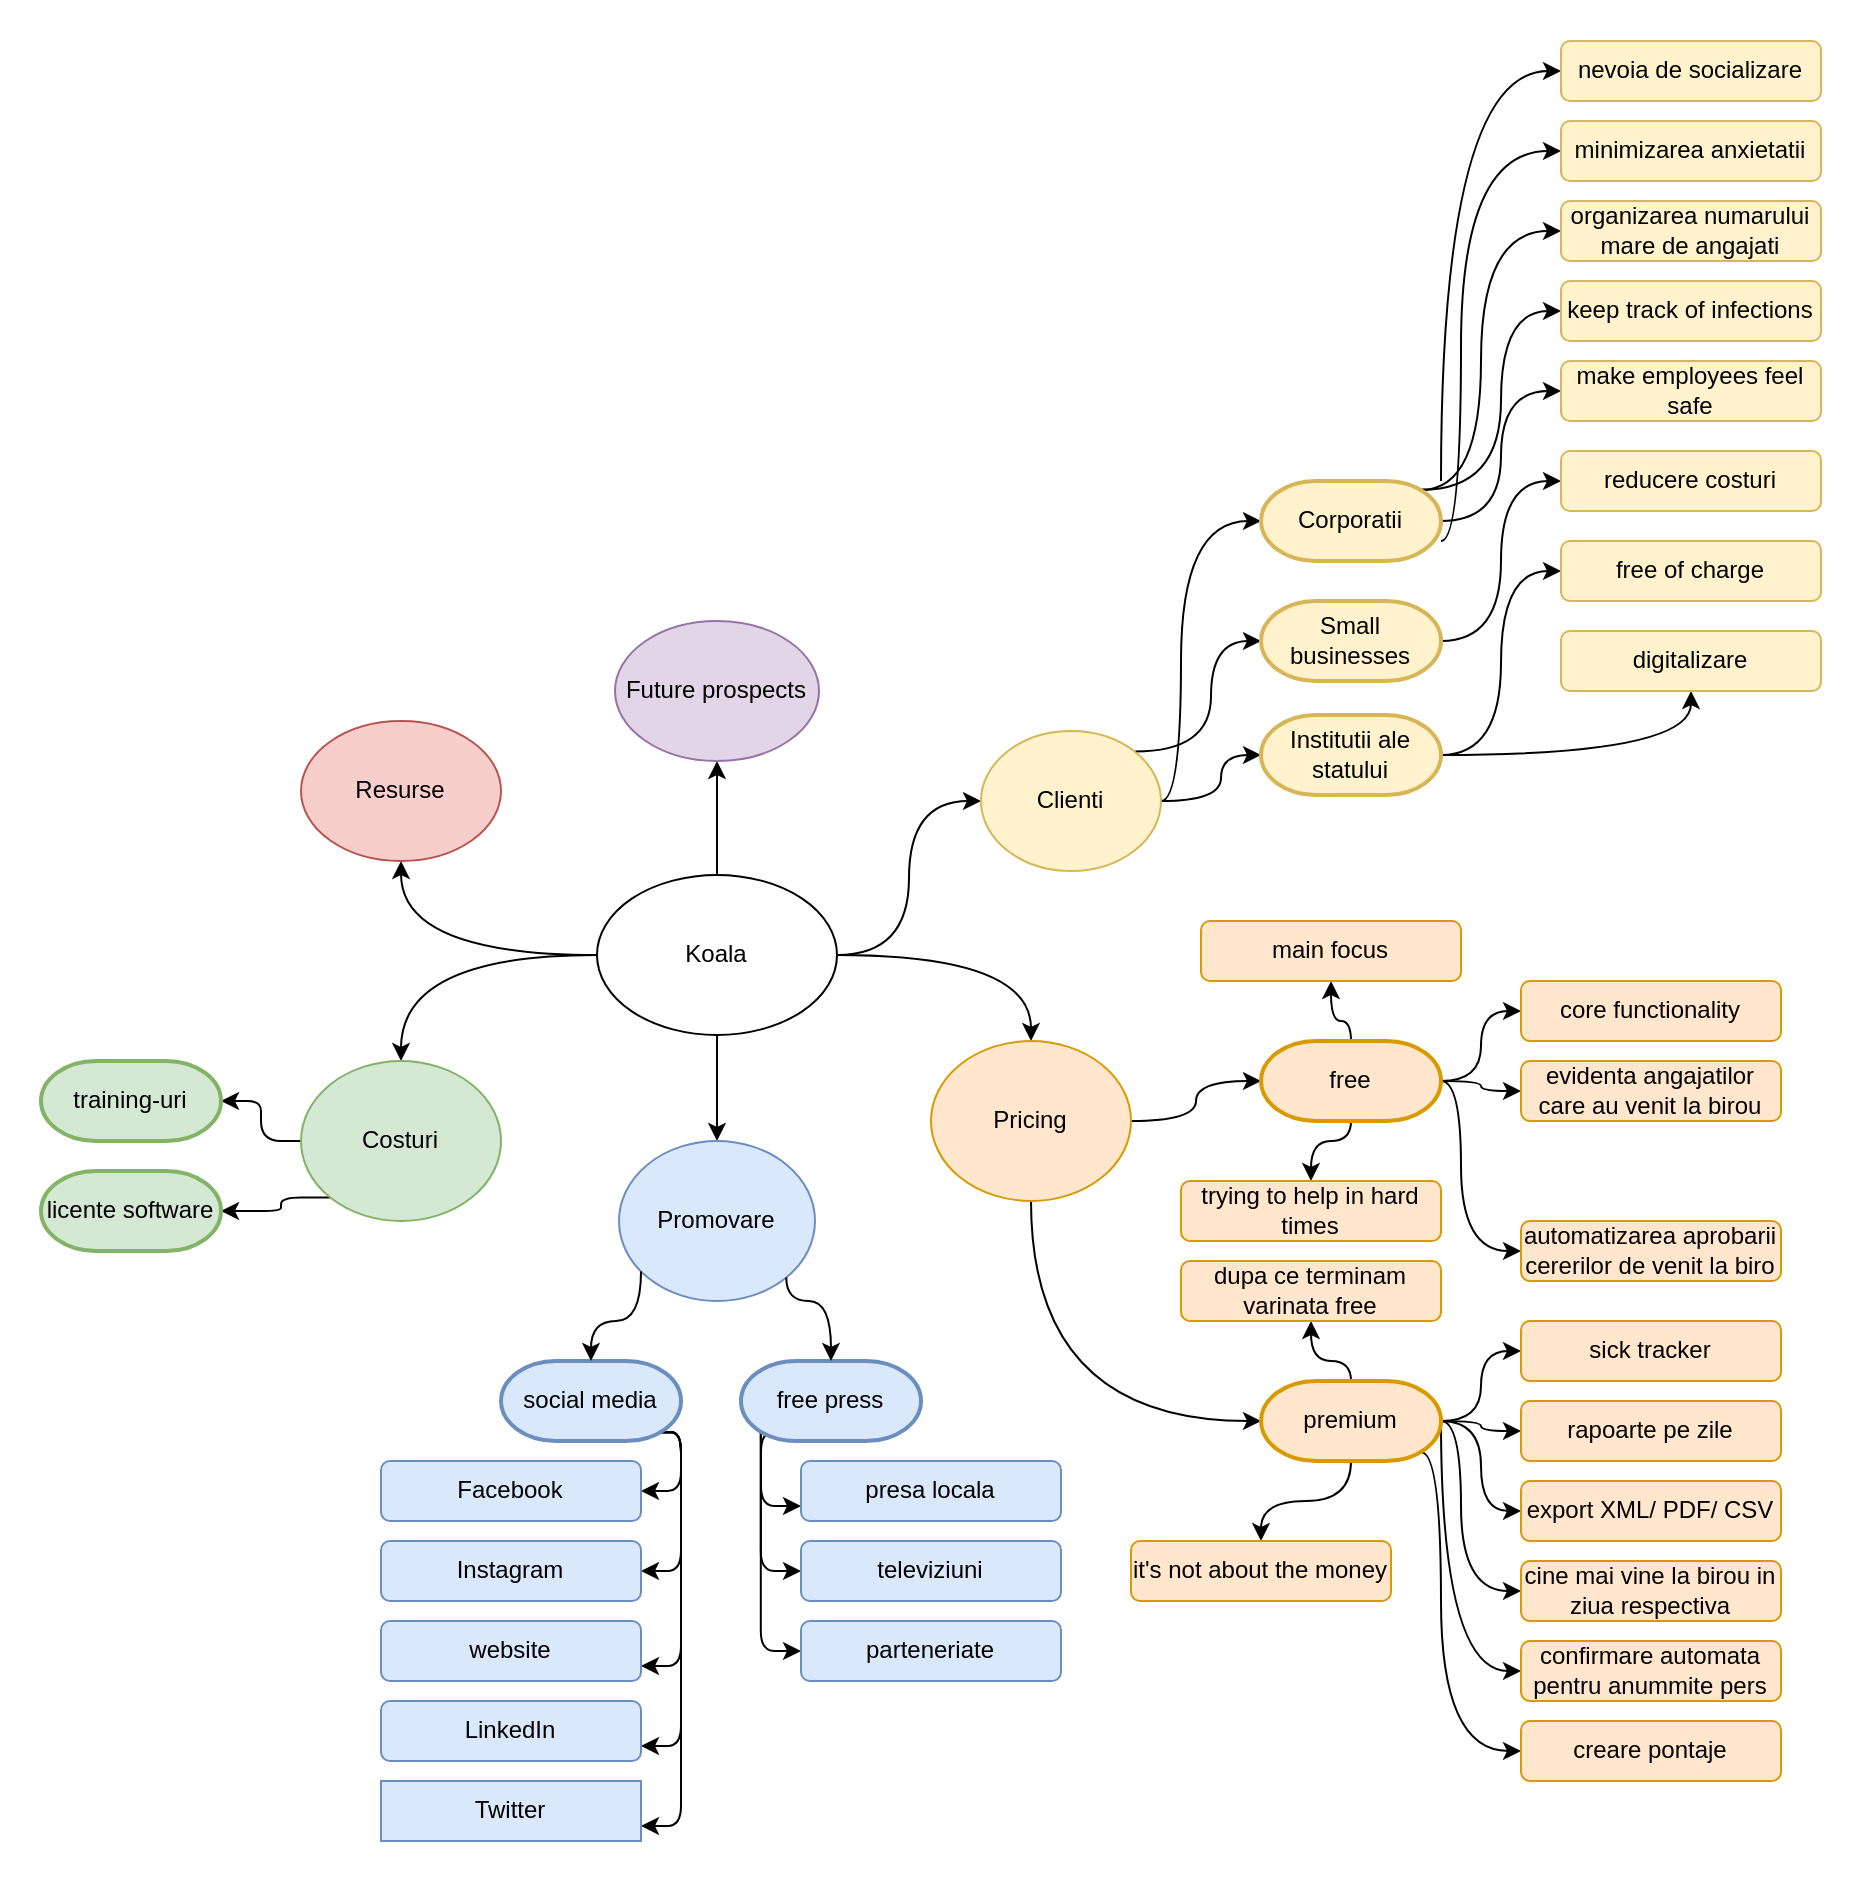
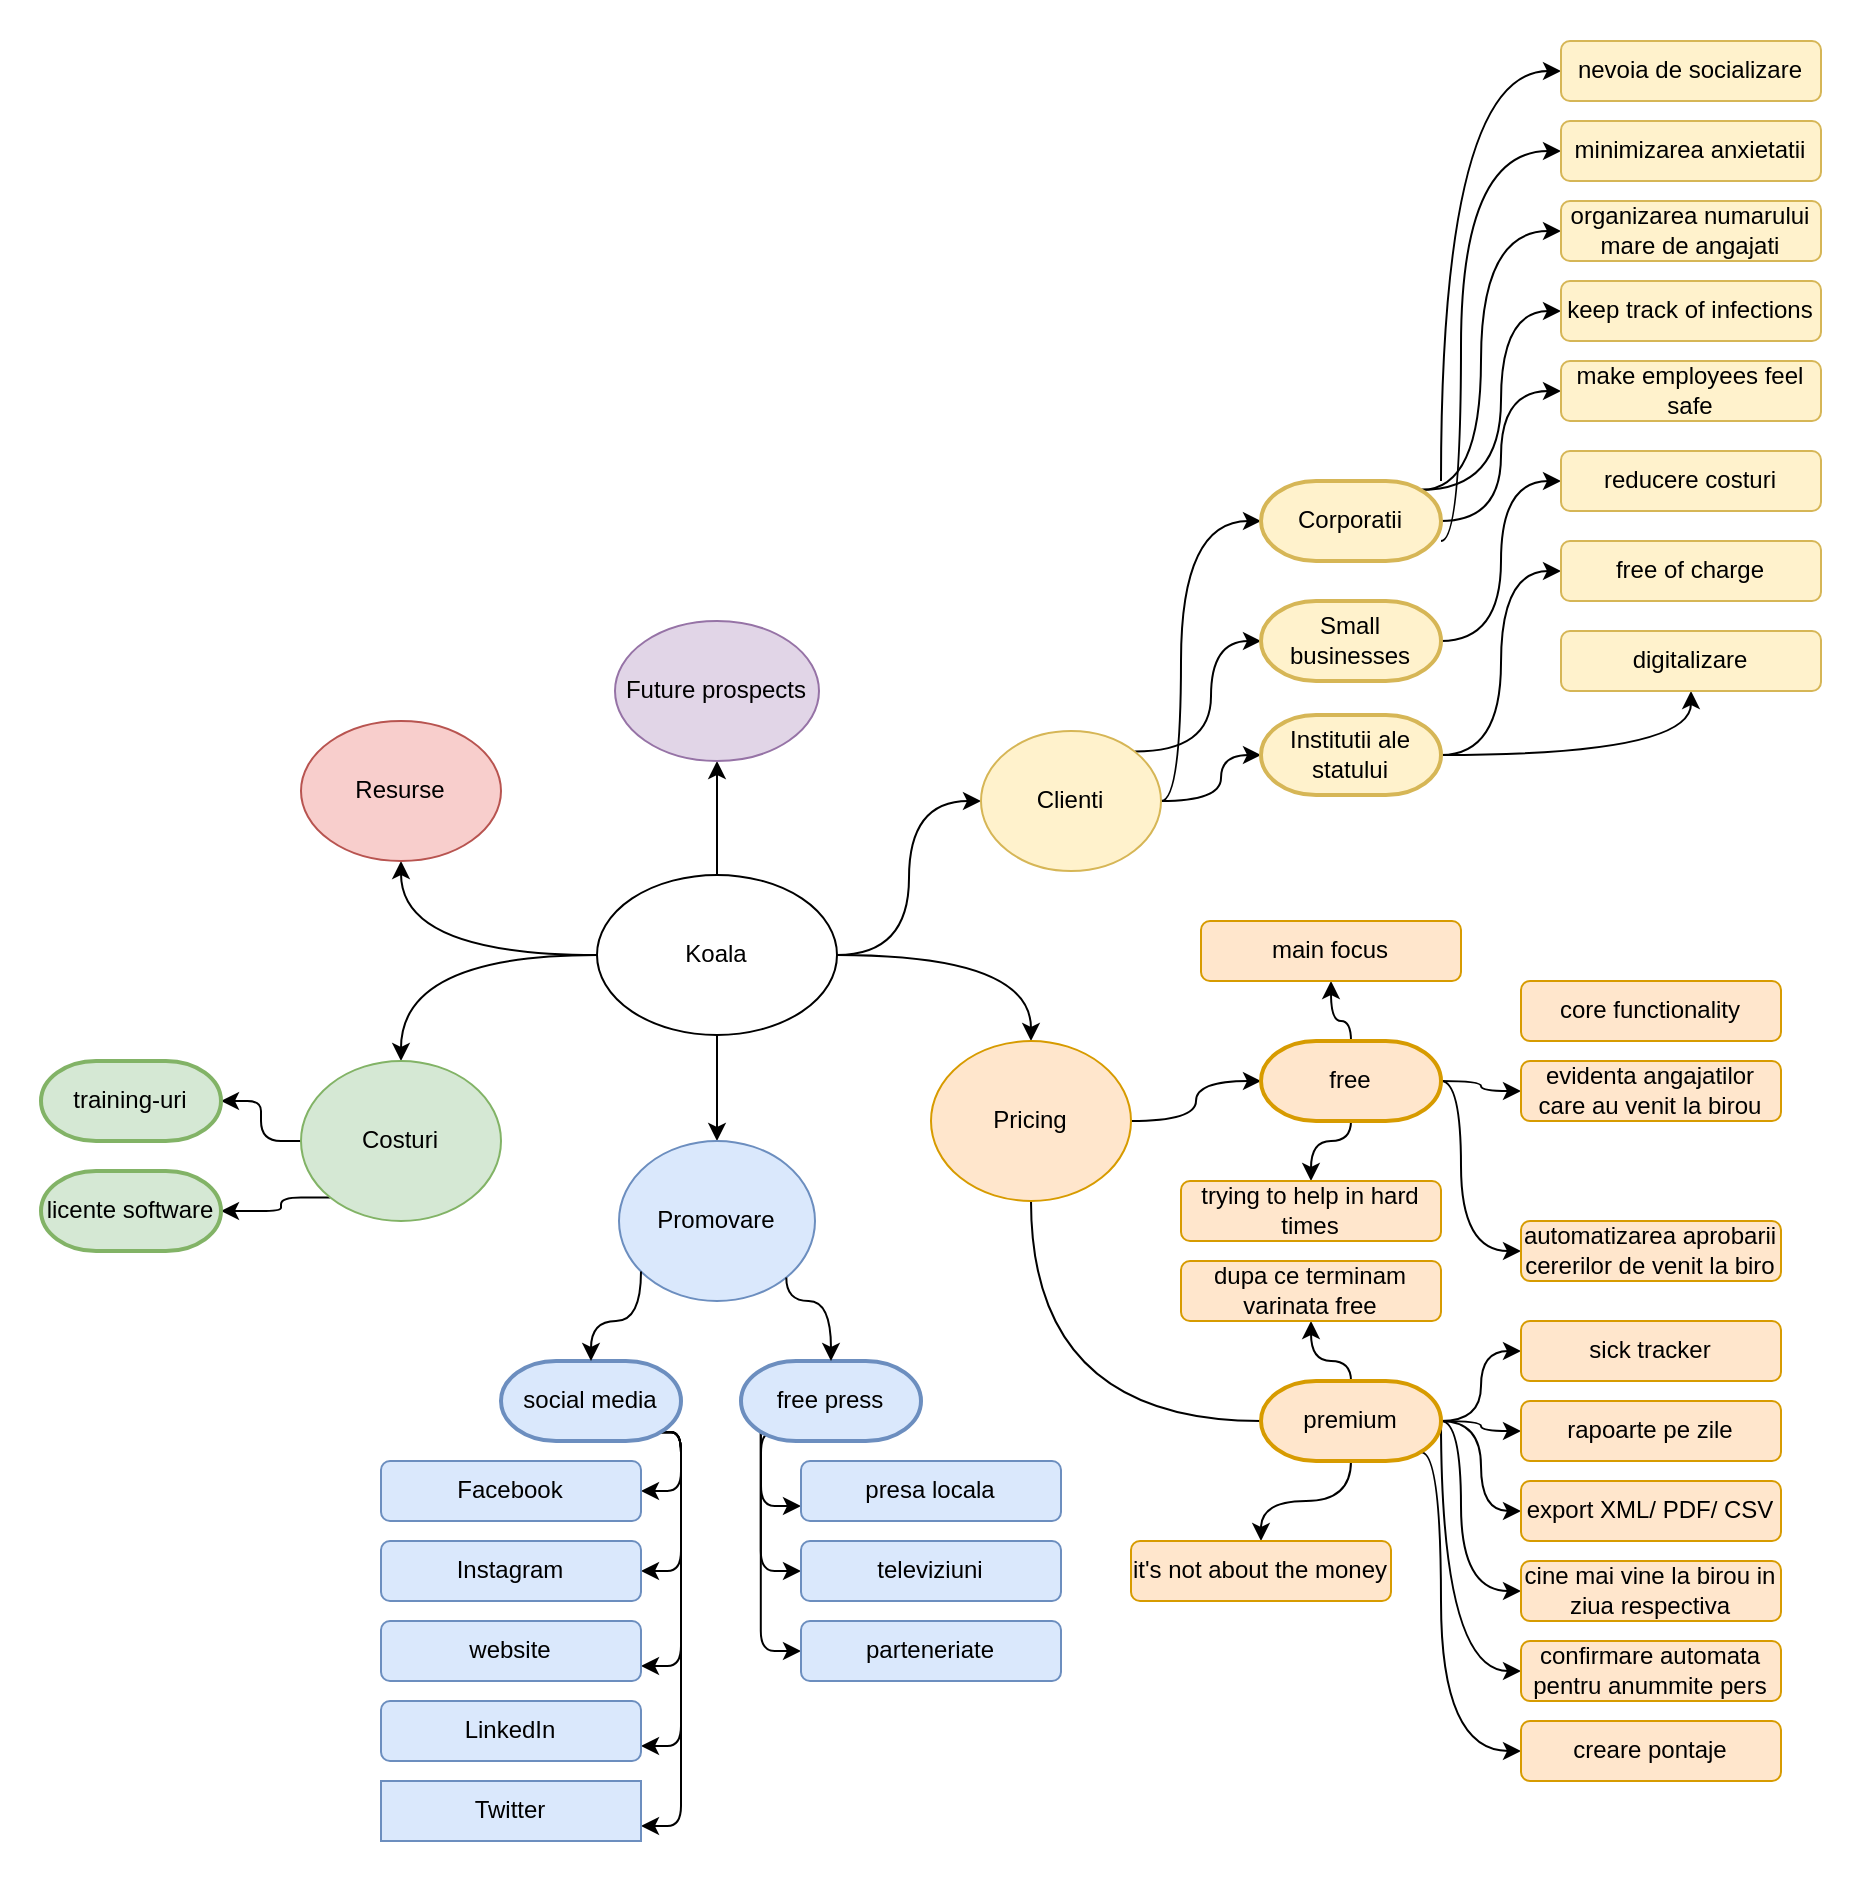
(1481, 1043) -> none
(1246, 1421) -> (1251, 1420)
